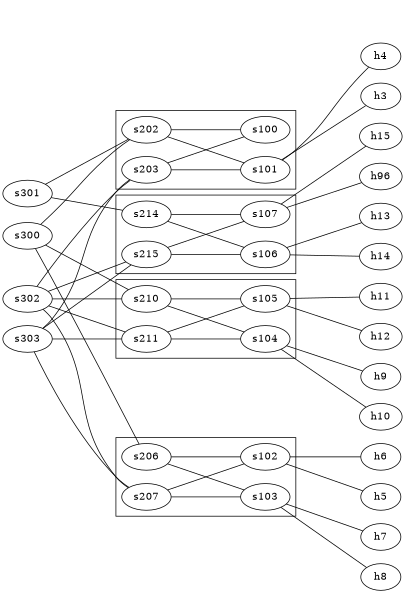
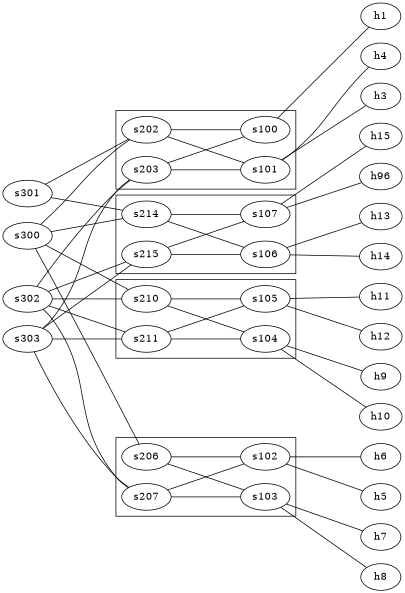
none -> (381, 16)
none -> (76, 227)
